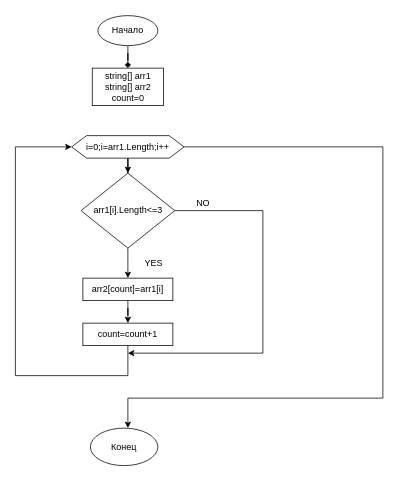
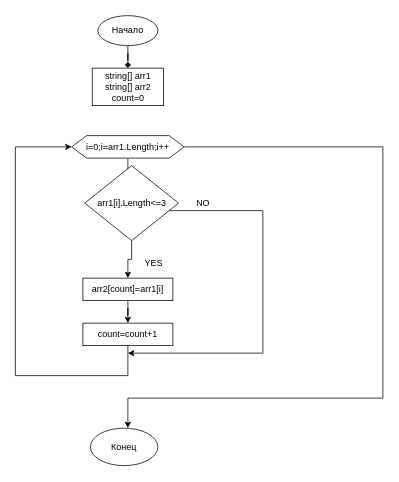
(128, 210) -> (132, 203)
